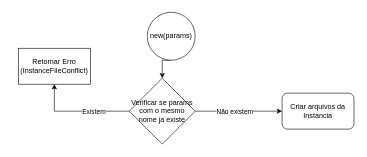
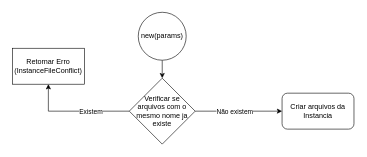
(171, 36) -> (162, 36)
(54, 66) -> (48, 66)
(162, 111) -> (162, 111)
